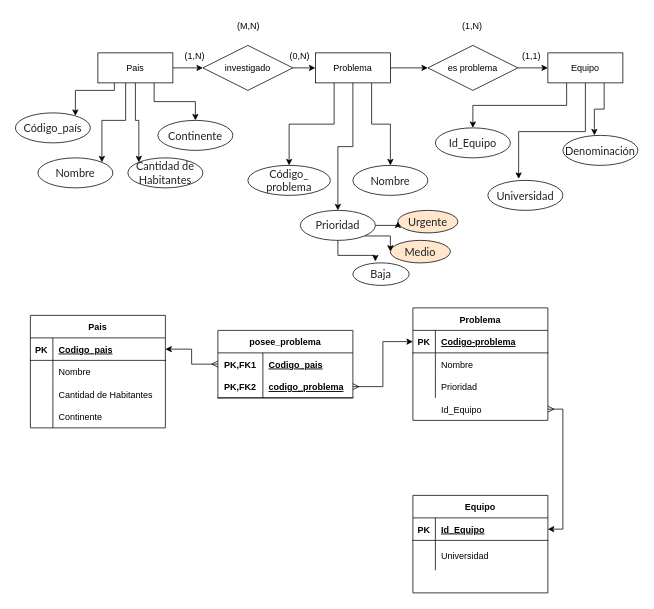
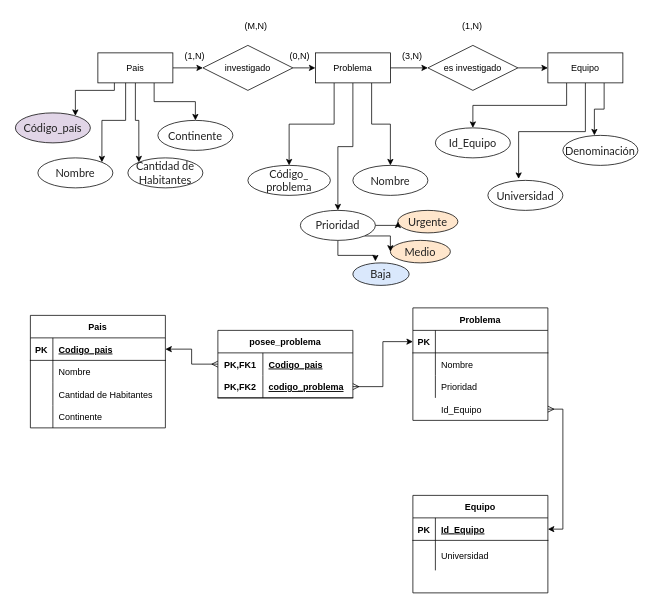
(248, 27) -> (255, 27)
none -> (413, 57)
(533, 57) -> none
(473, 68) -> (473, 68)
(53, 128) -> (53, 128)
(381, 274) -> (381, 274)
(492, 342) -> none
